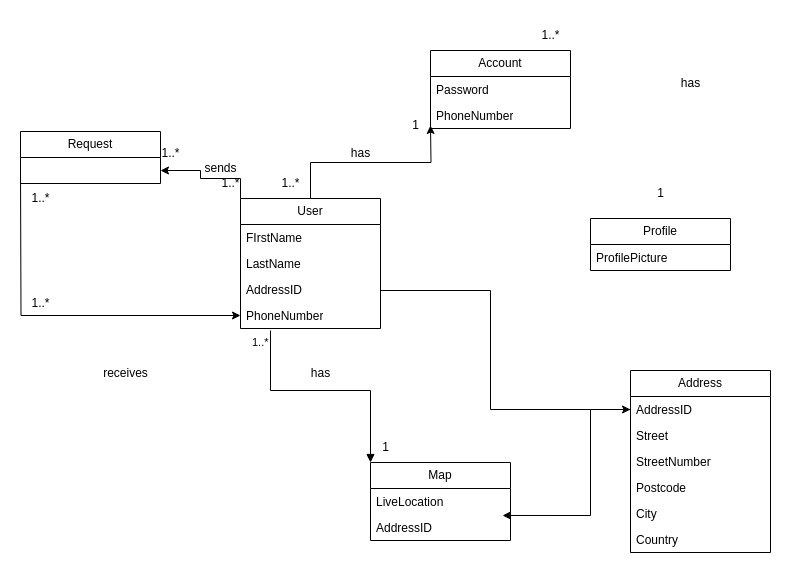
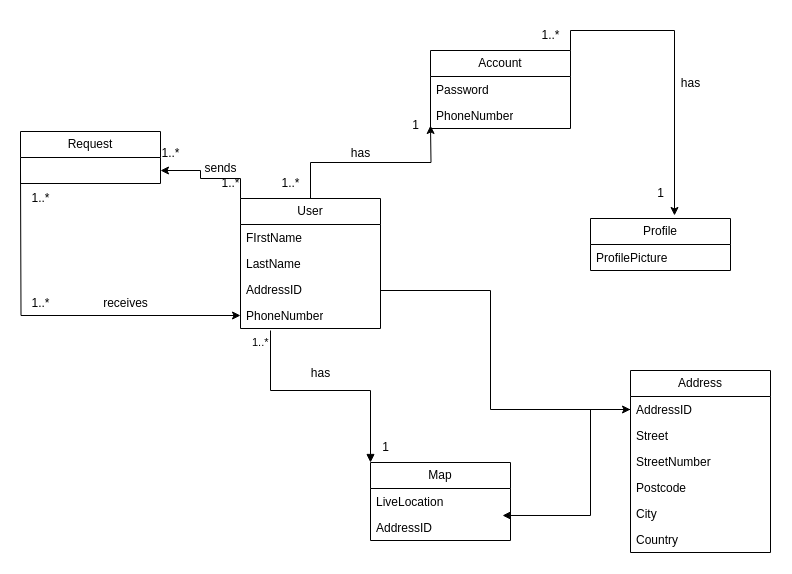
none -> (675, 59)
(126, 374) -> (126, 304)
